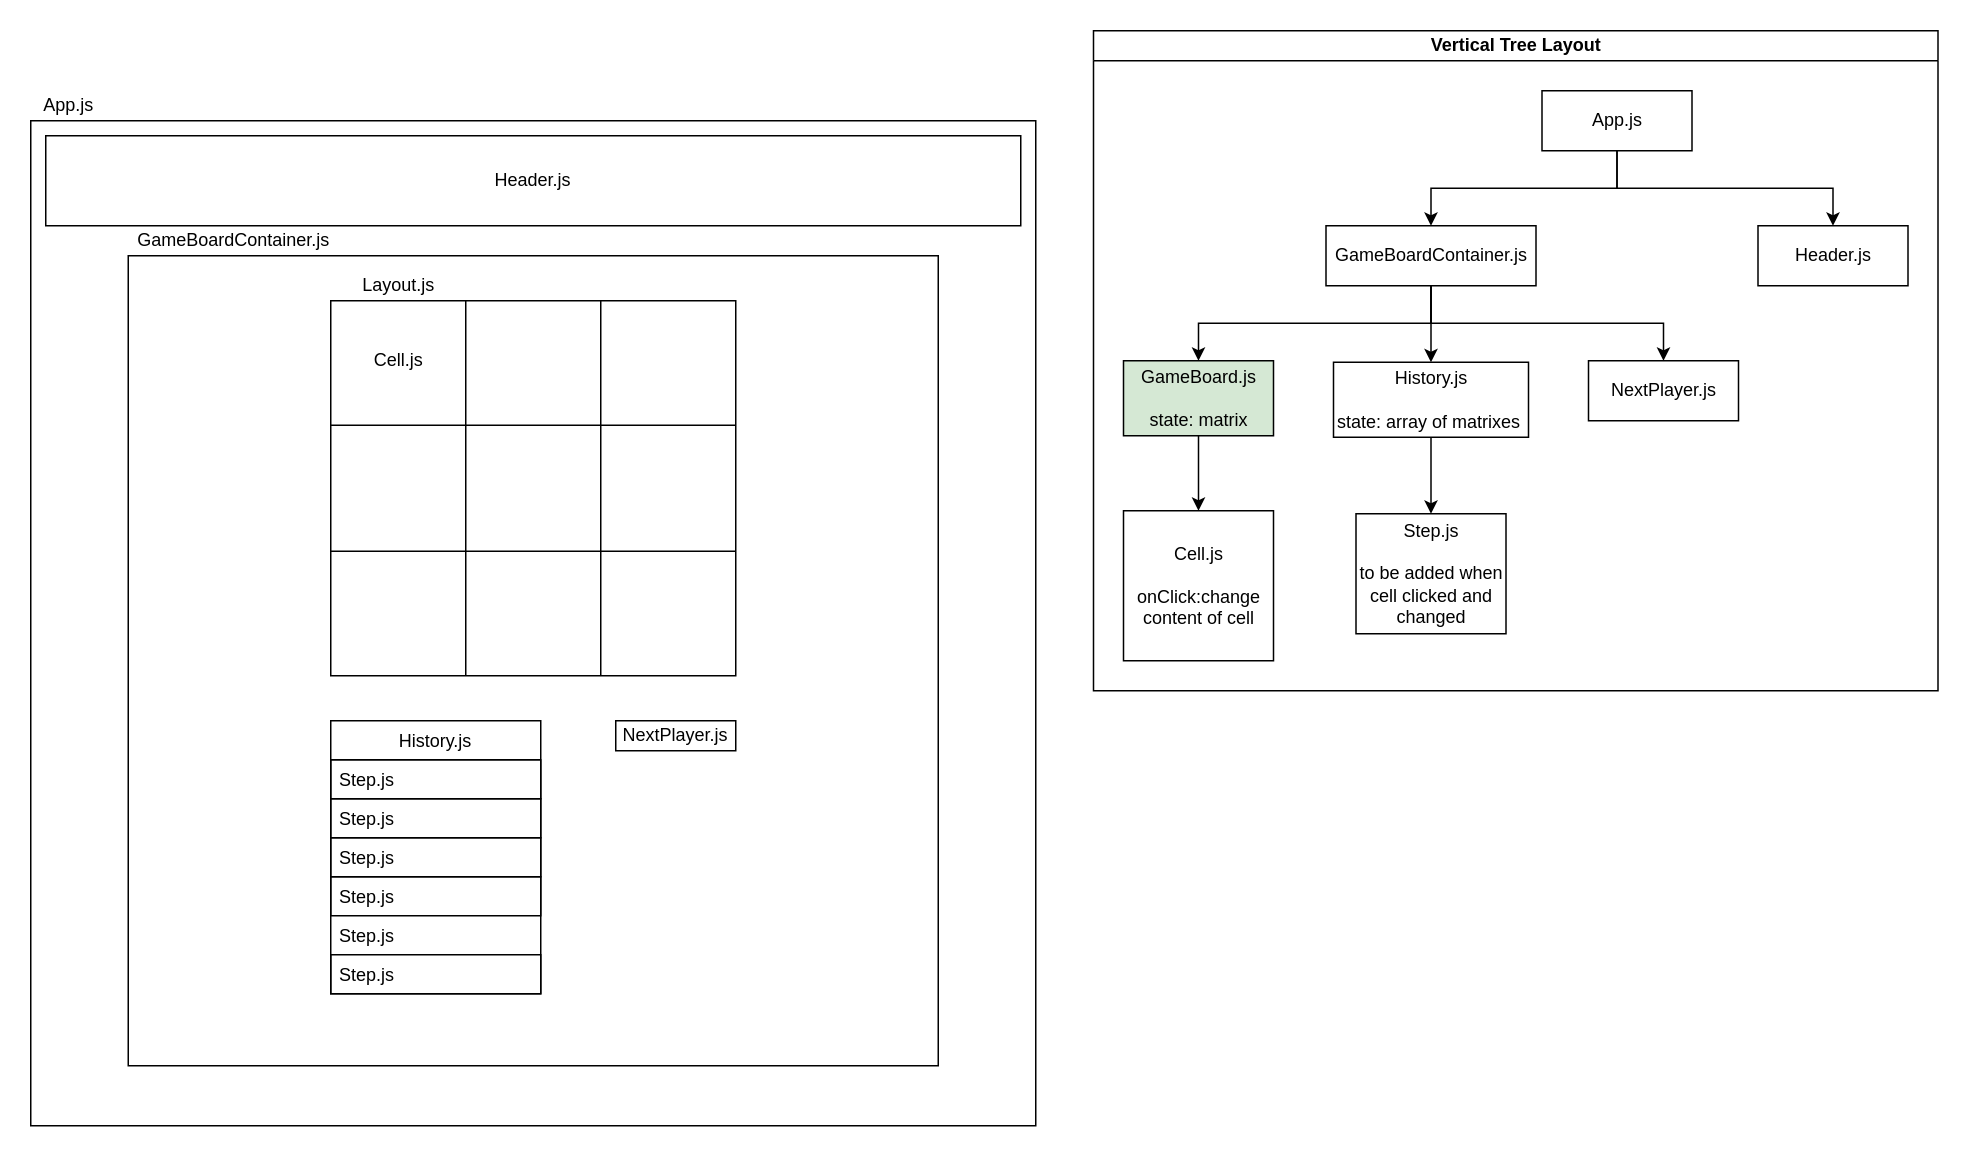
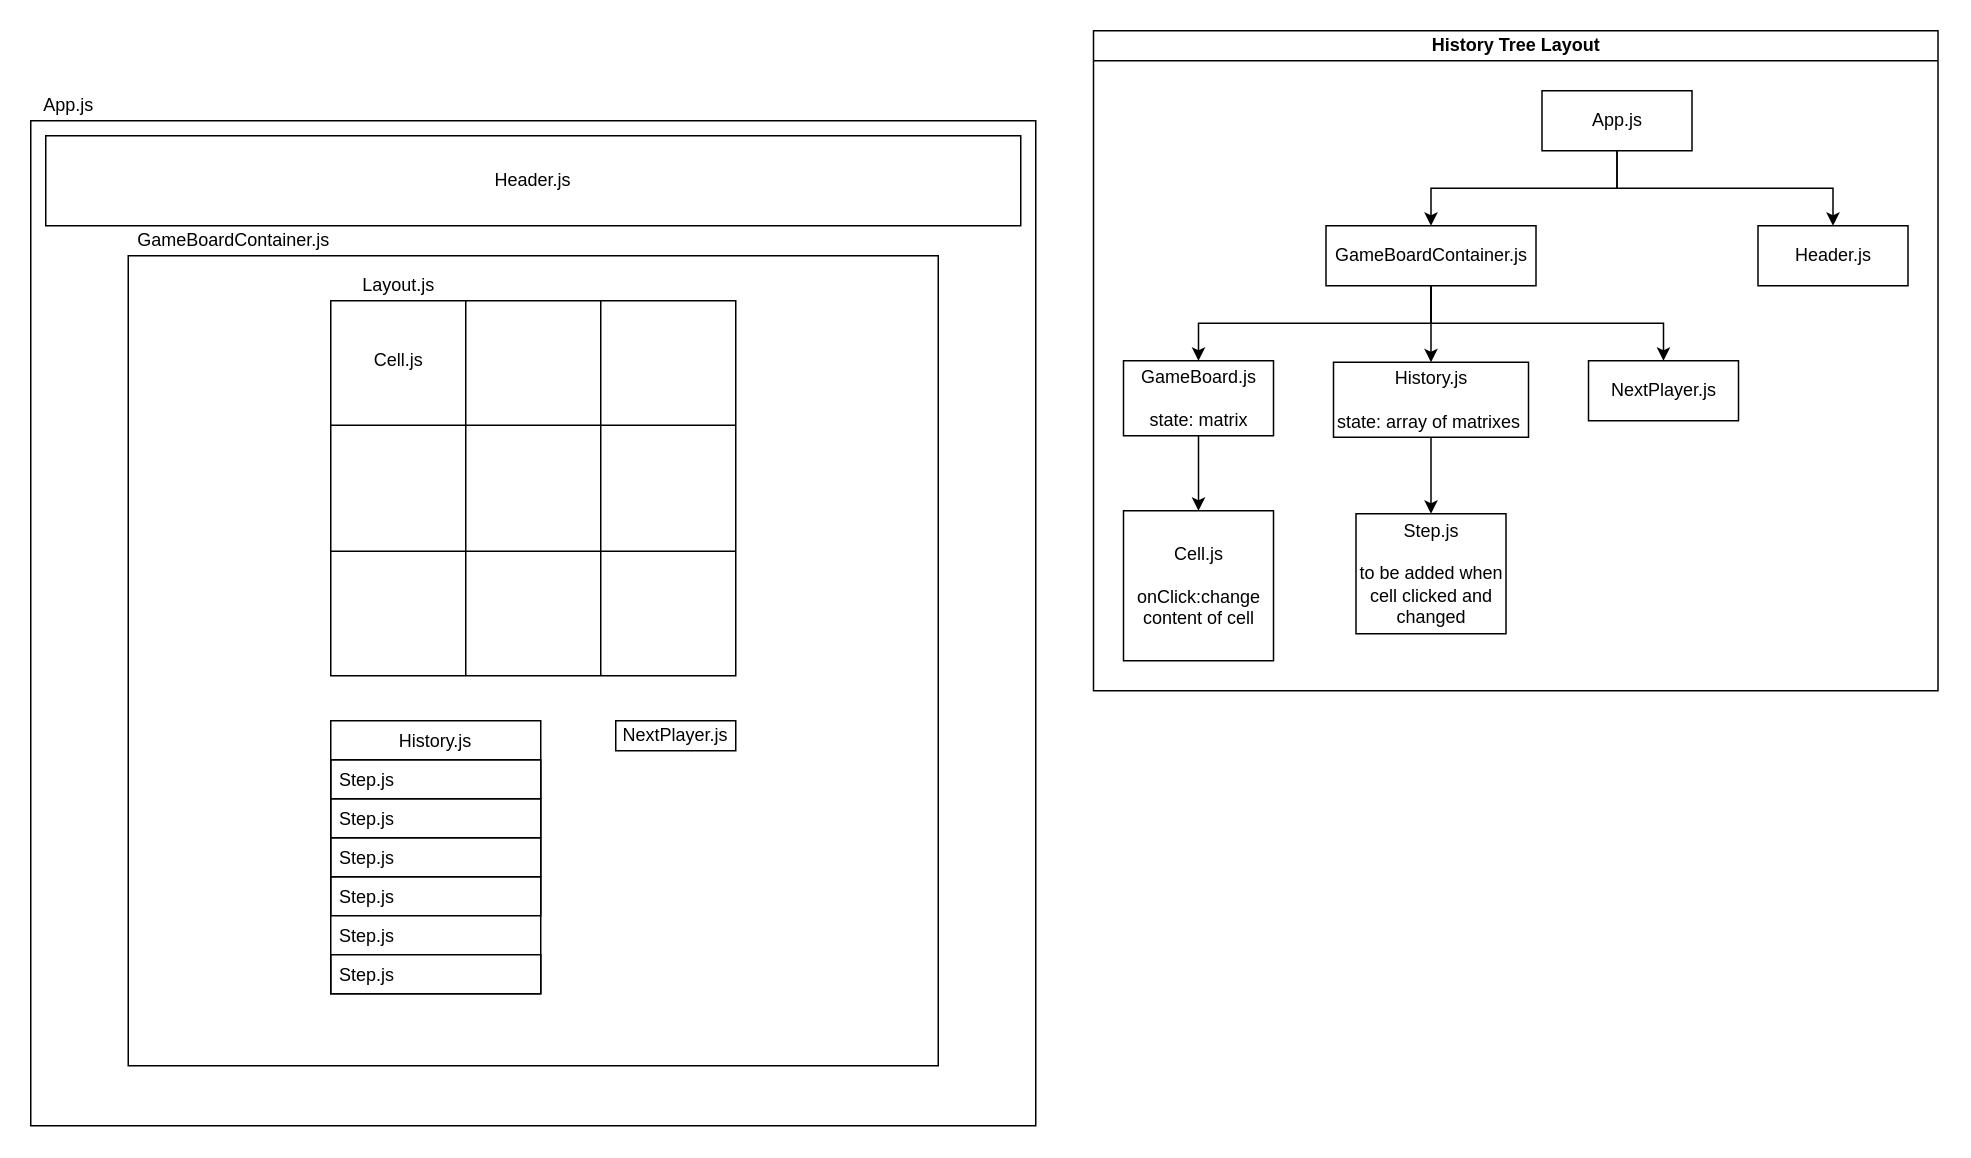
(1517, 46) -> (1517, 46)
(1199, 398) -> (1199, 398)
